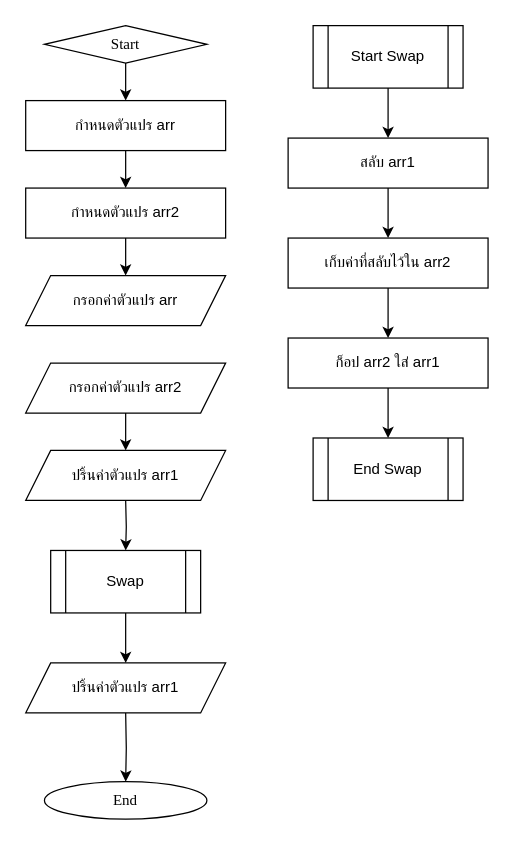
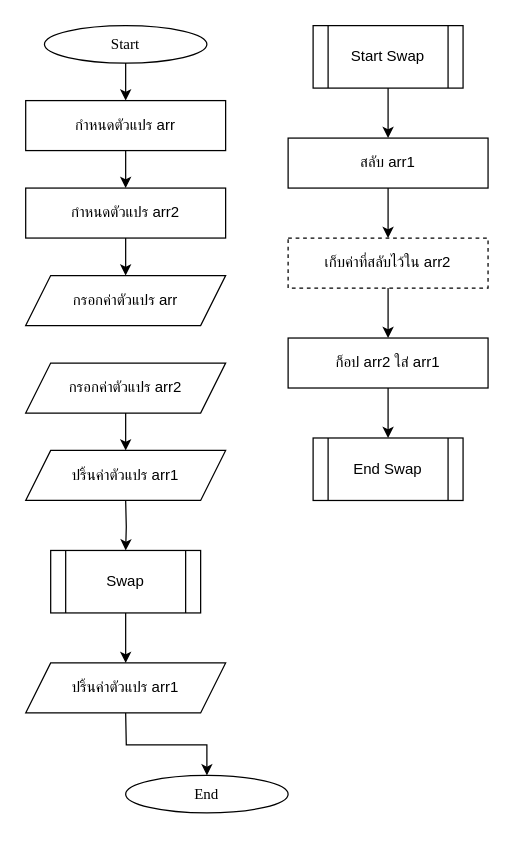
(126, 44) -> (126, 44)
(388, 263) -> (388, 263)
(126, 801) -> (207, 794)
